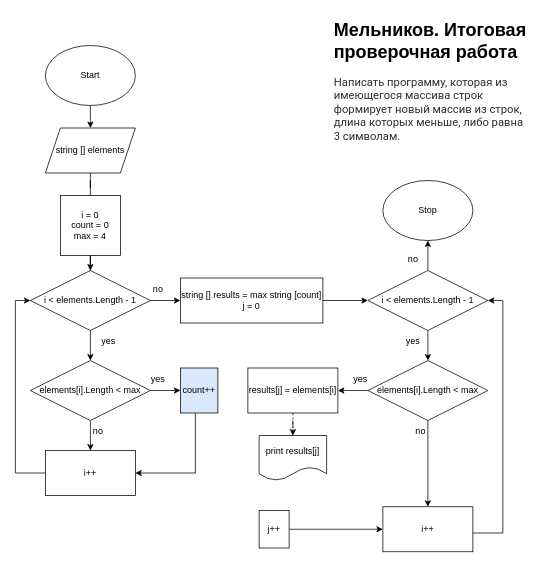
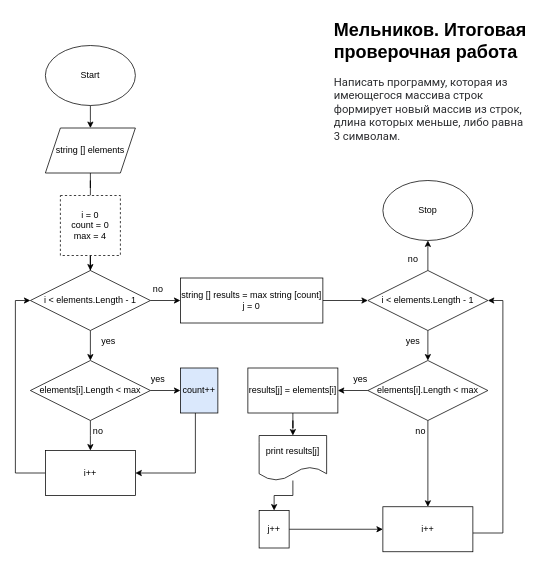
(90, 225) -> (90, 225)
(293, 427) -> (293, 427)
none -> (279, 495)
